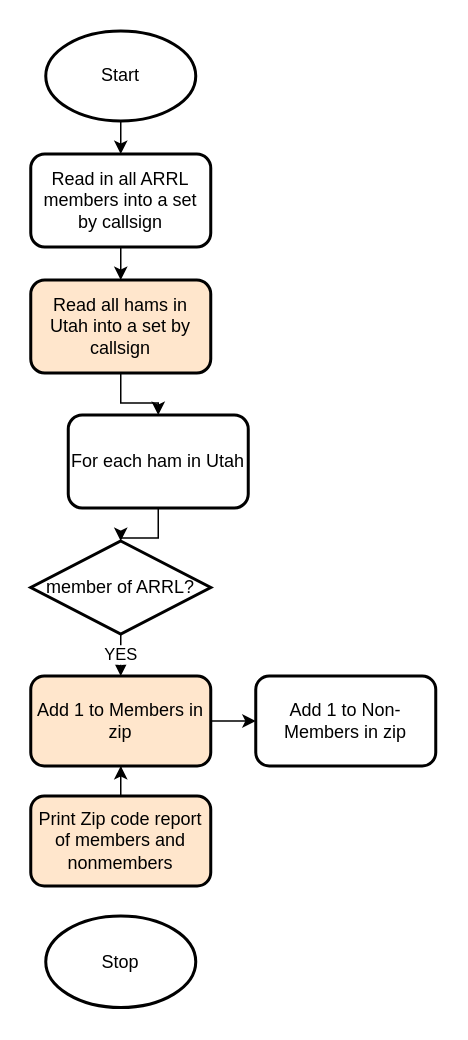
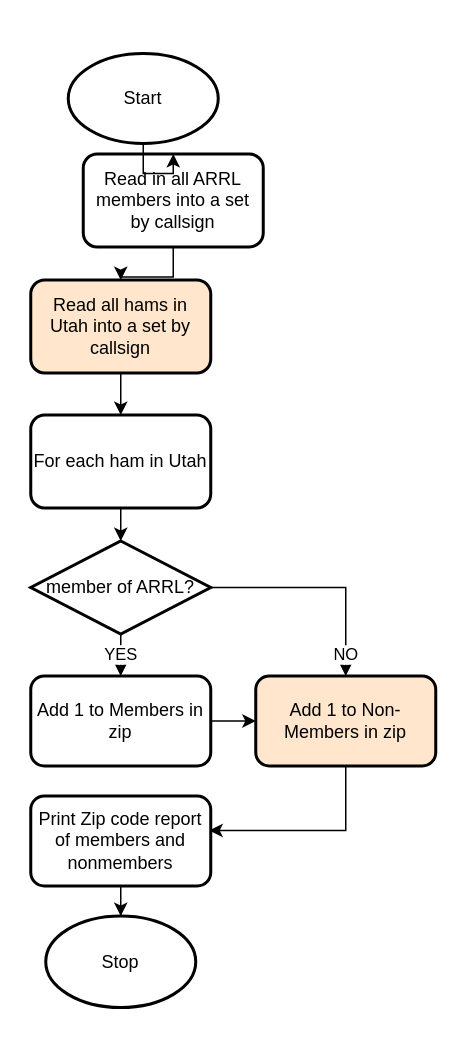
(121, 76) -> (143, 98)
(121, 200) -> (173, 200)
(158, 461) -> (121, 461)
none -> (318, 587)
(121, 721) -> (121, 721)
(346, 721) -> (346, 721)
(121, 776) -> (121, 906)
none -> (315, 830)
(121, 841) -> (121, 841)
